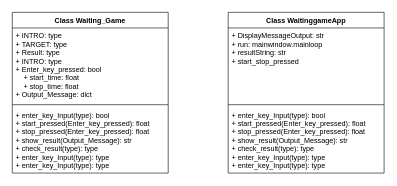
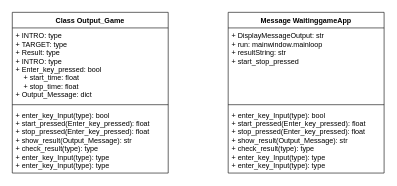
(90, 20) -> (90, 20)
(306, 20) -> (306, 20)
